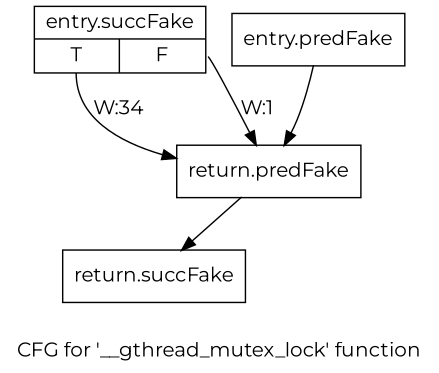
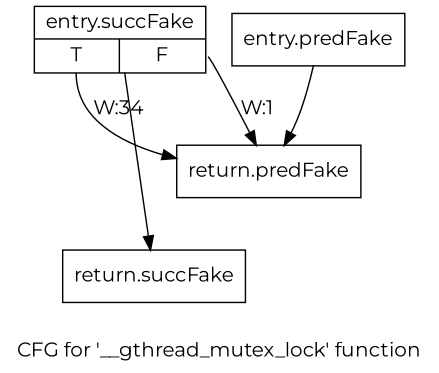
(217, 219) -> (137, 158)
